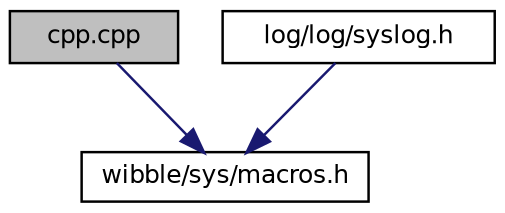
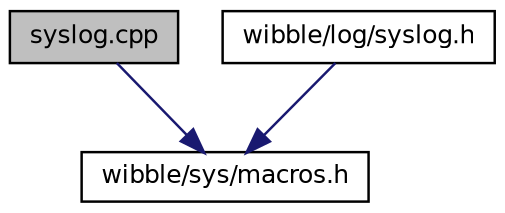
(94, 37) -> (94, 37)
(359, 37) -> (359, 37)
